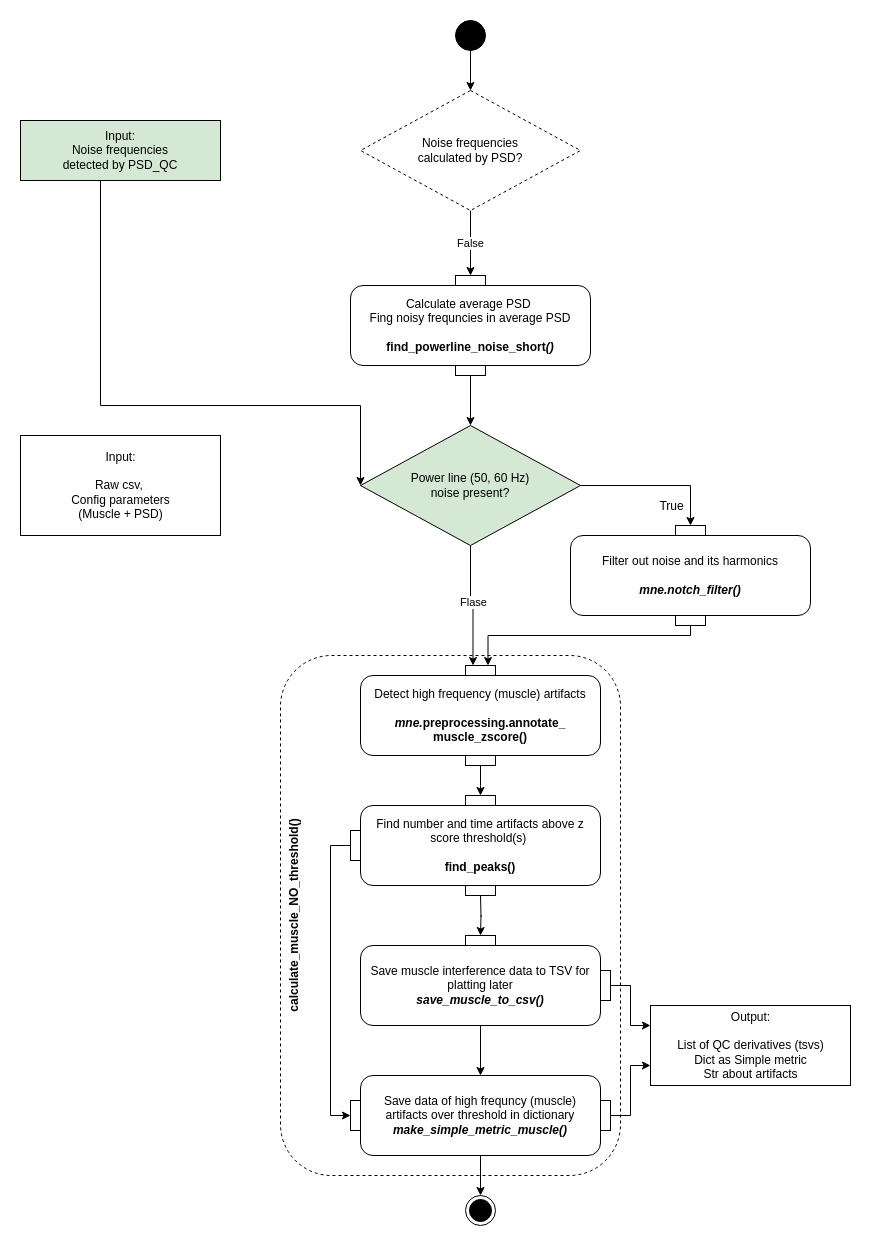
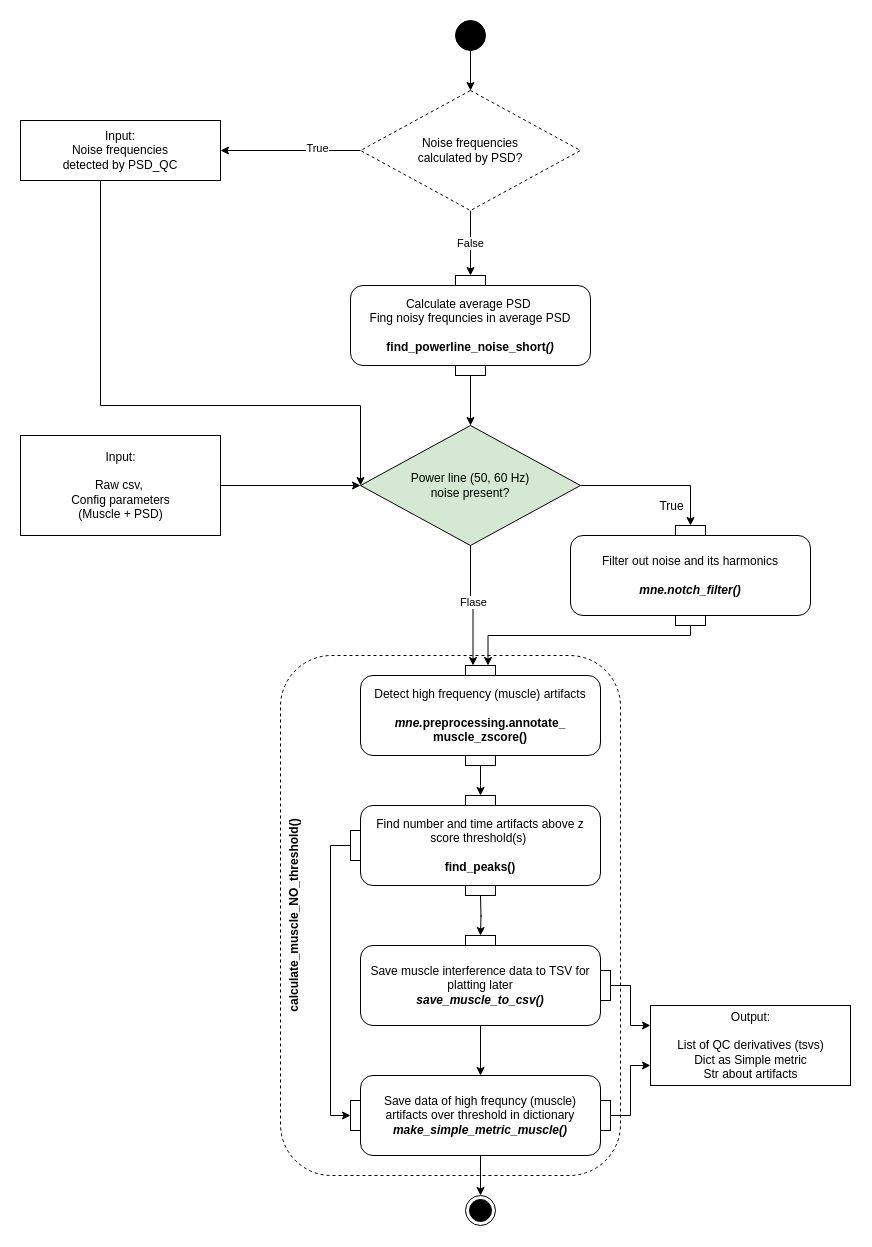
(121, 151) -> (121, 151)
none -> (294, 151)
none -> (287, 486)
